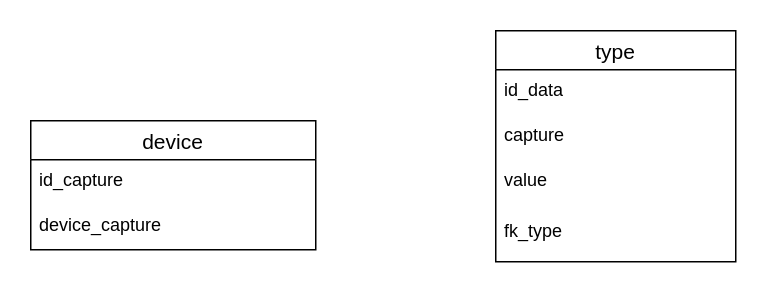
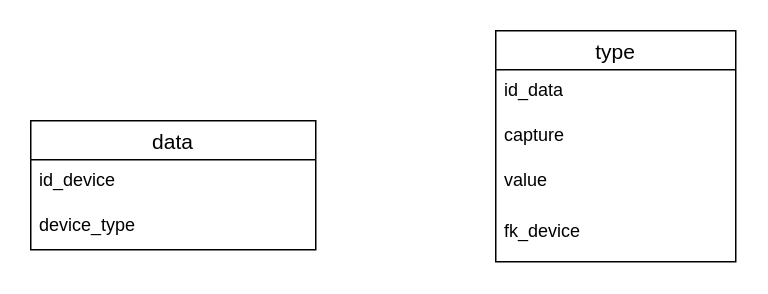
(173, 142) -> (173, 142)
(87, 180) -> (80, 180)
(107, 225) -> (92, 225)
(539, 231) -> (547, 231)
